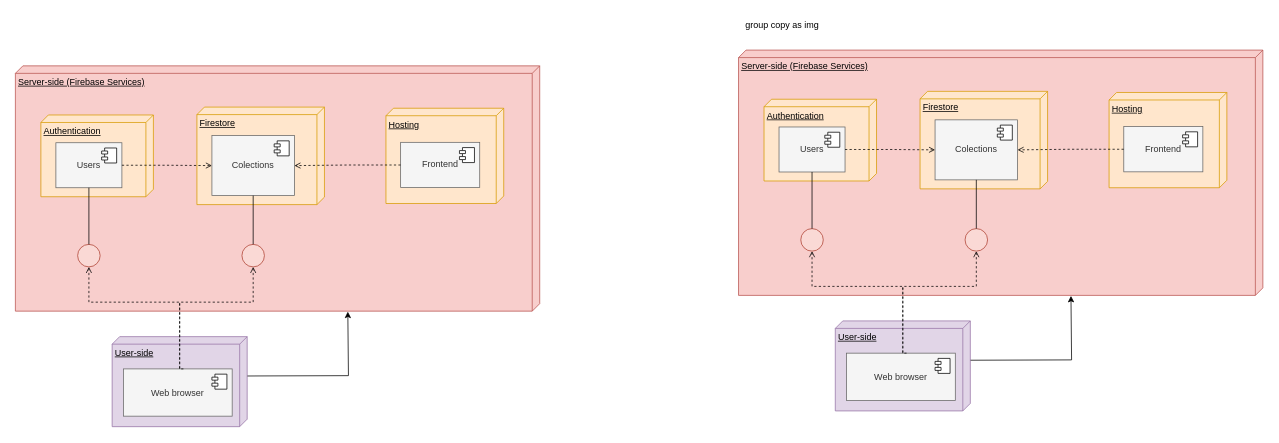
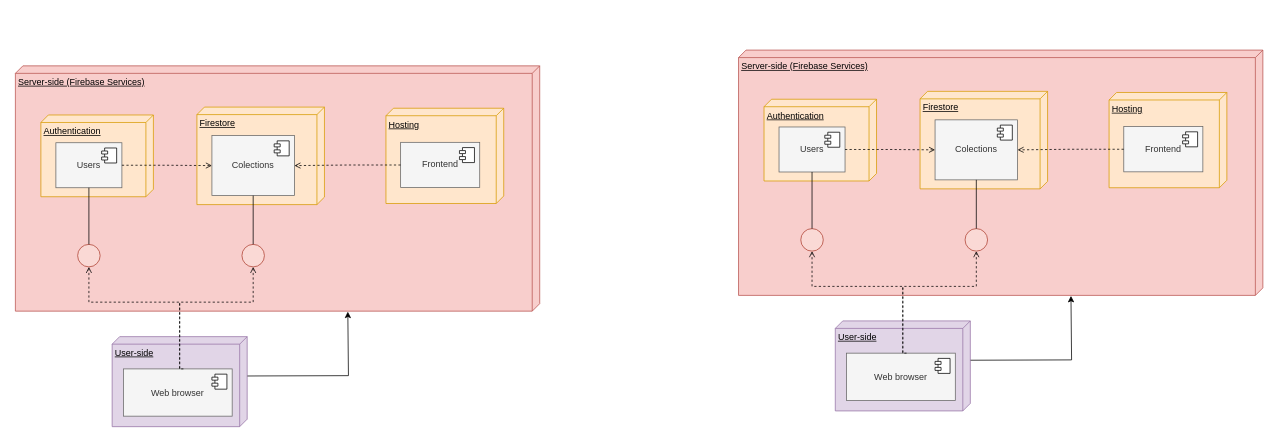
(782, 25) -> none
